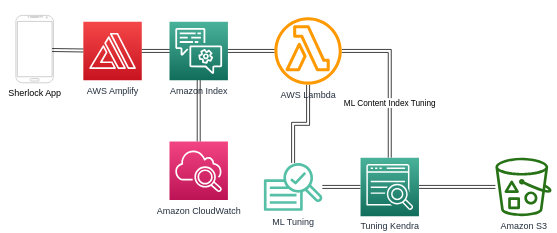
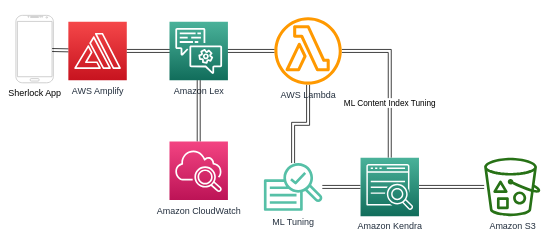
(112, 51) -> (97, 51)
(199, 91) -> (199, 91)
(524, 187) -> (512, 187)
(390, 227) -> (390, 227)
